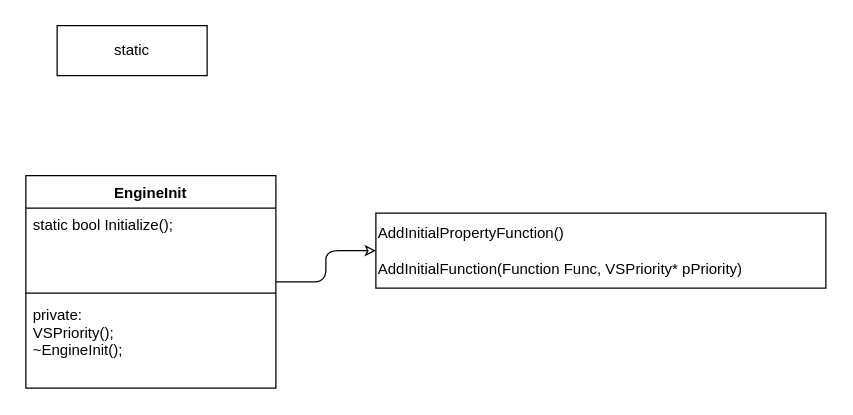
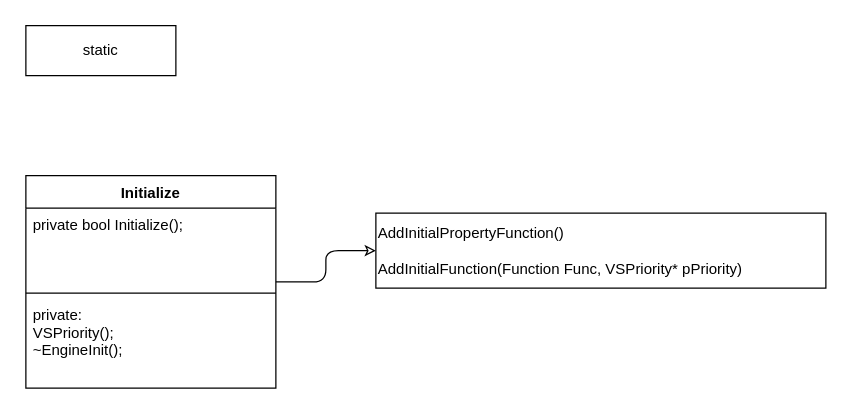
(132, 51) -> (101, 51)
(150, 193) -> (150, 193)
(120, 225) -> (124, 225)
